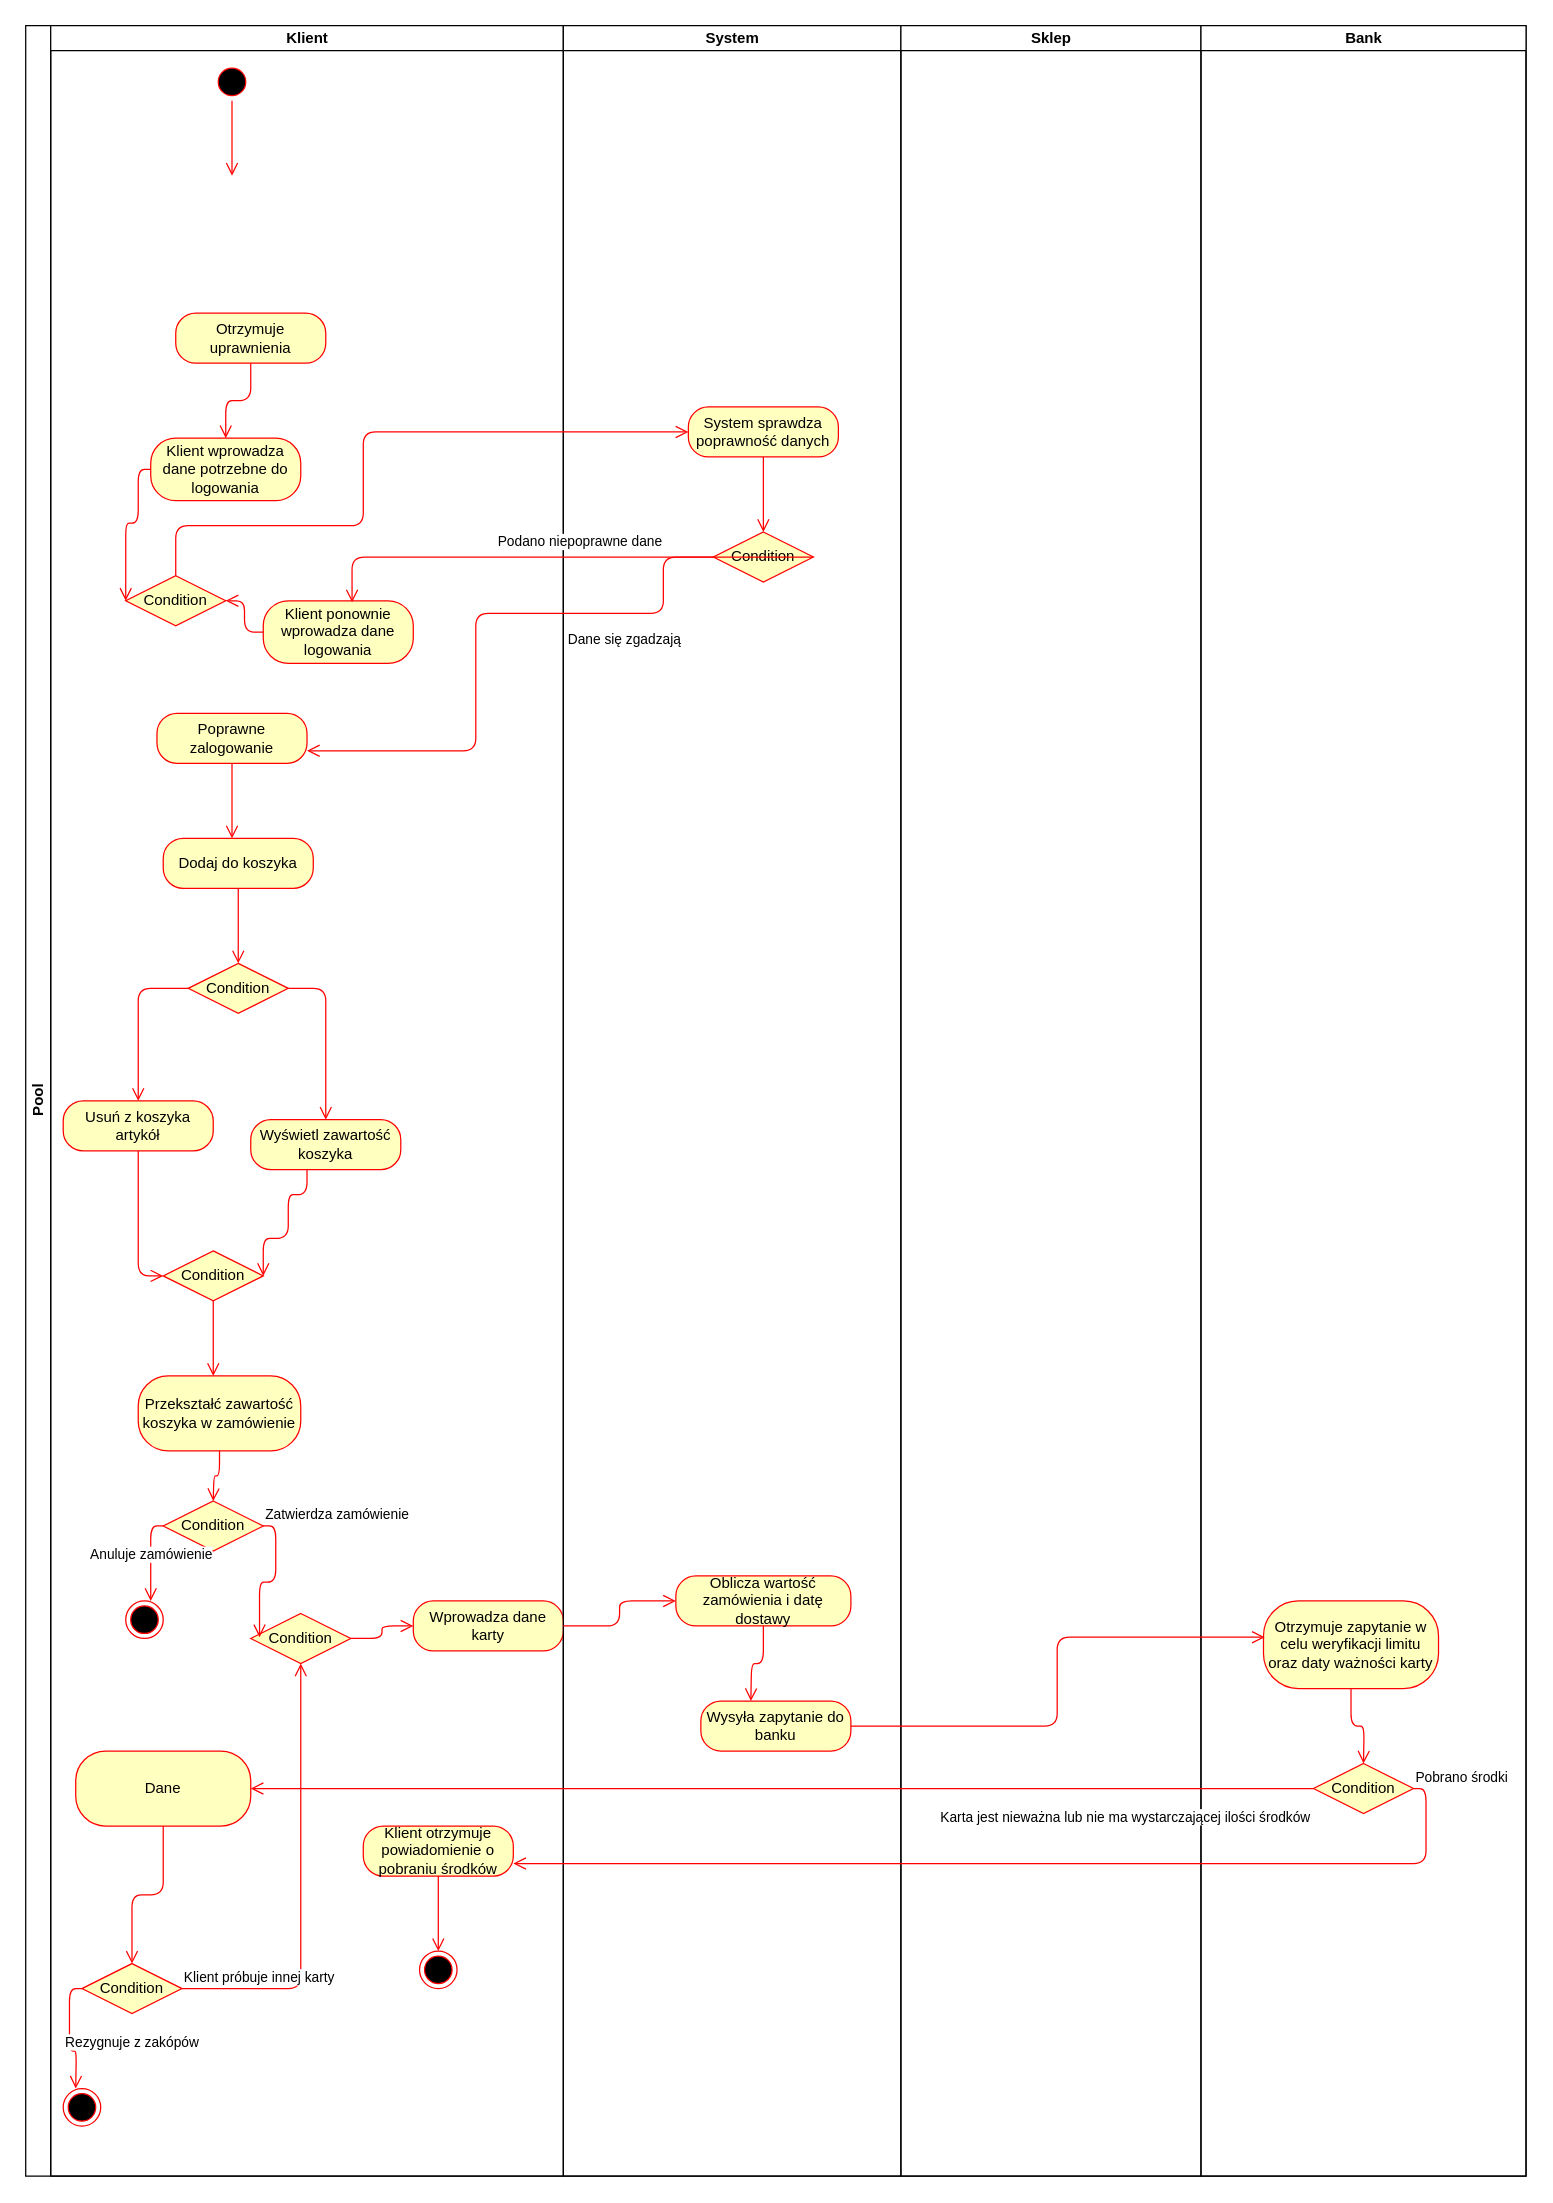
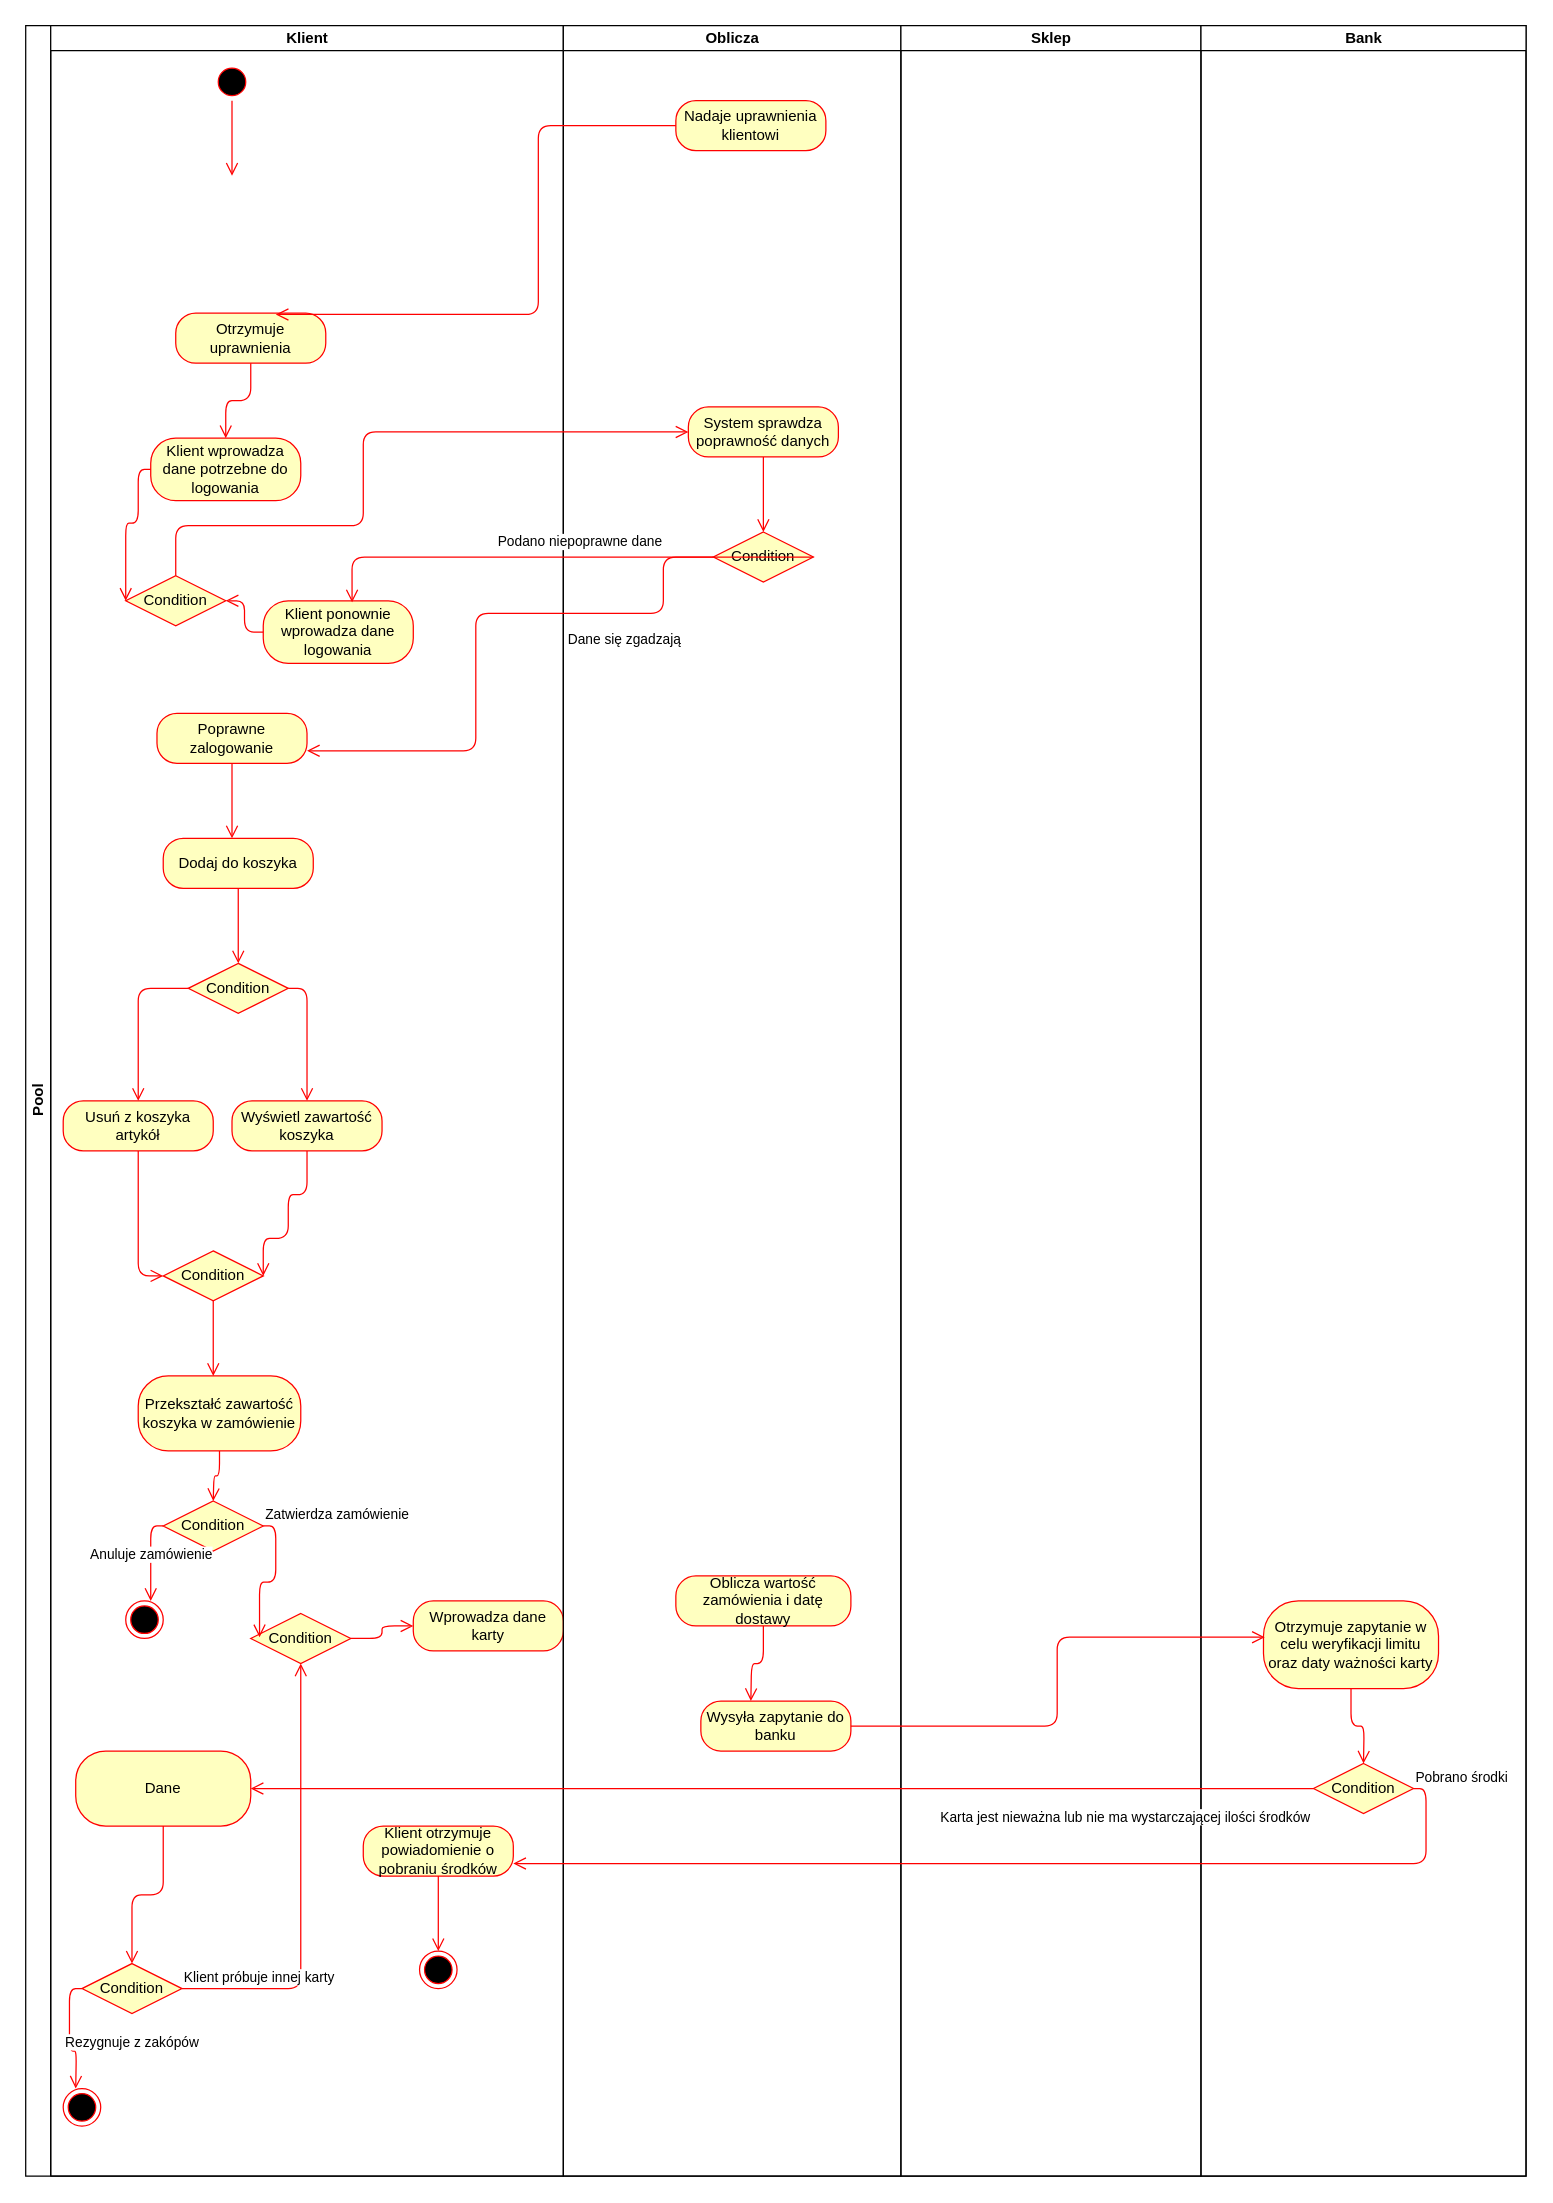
(733, 38) -> (733, 38)
none -> (751, 126)
none -> (538, 281)
(326, 1144) -> (307, 1126)
(619, 1611) -> none
